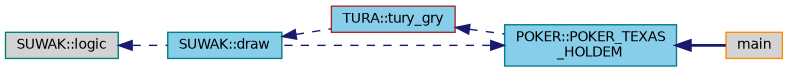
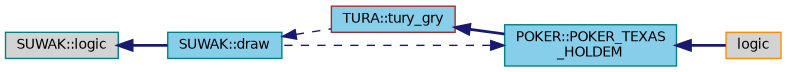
(487, 32) -> (487, 32)
(150, 45) -> (150, 45)
(754, 45) -> (754, 45)
